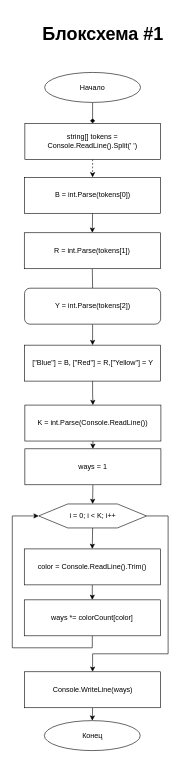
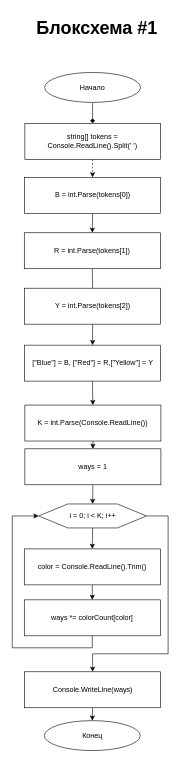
(103, 33) -> (97, 27)
(93, 306) -> (93, 306)
